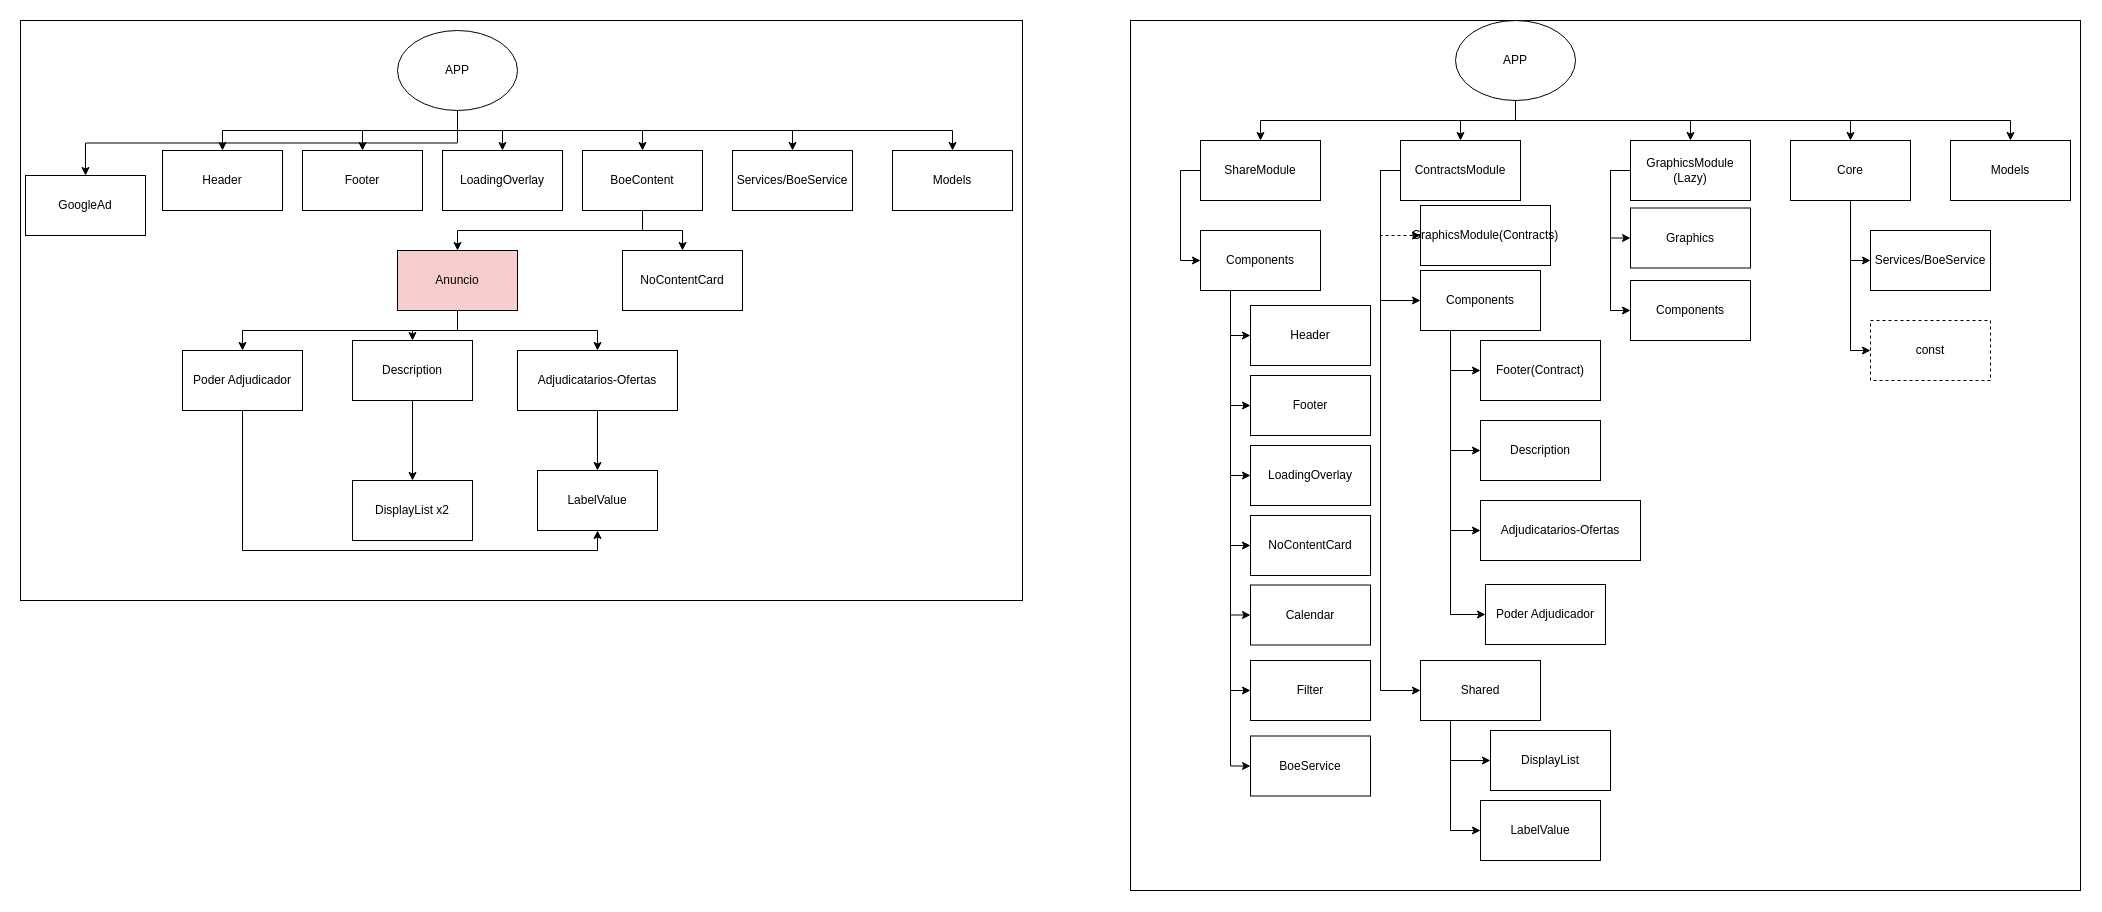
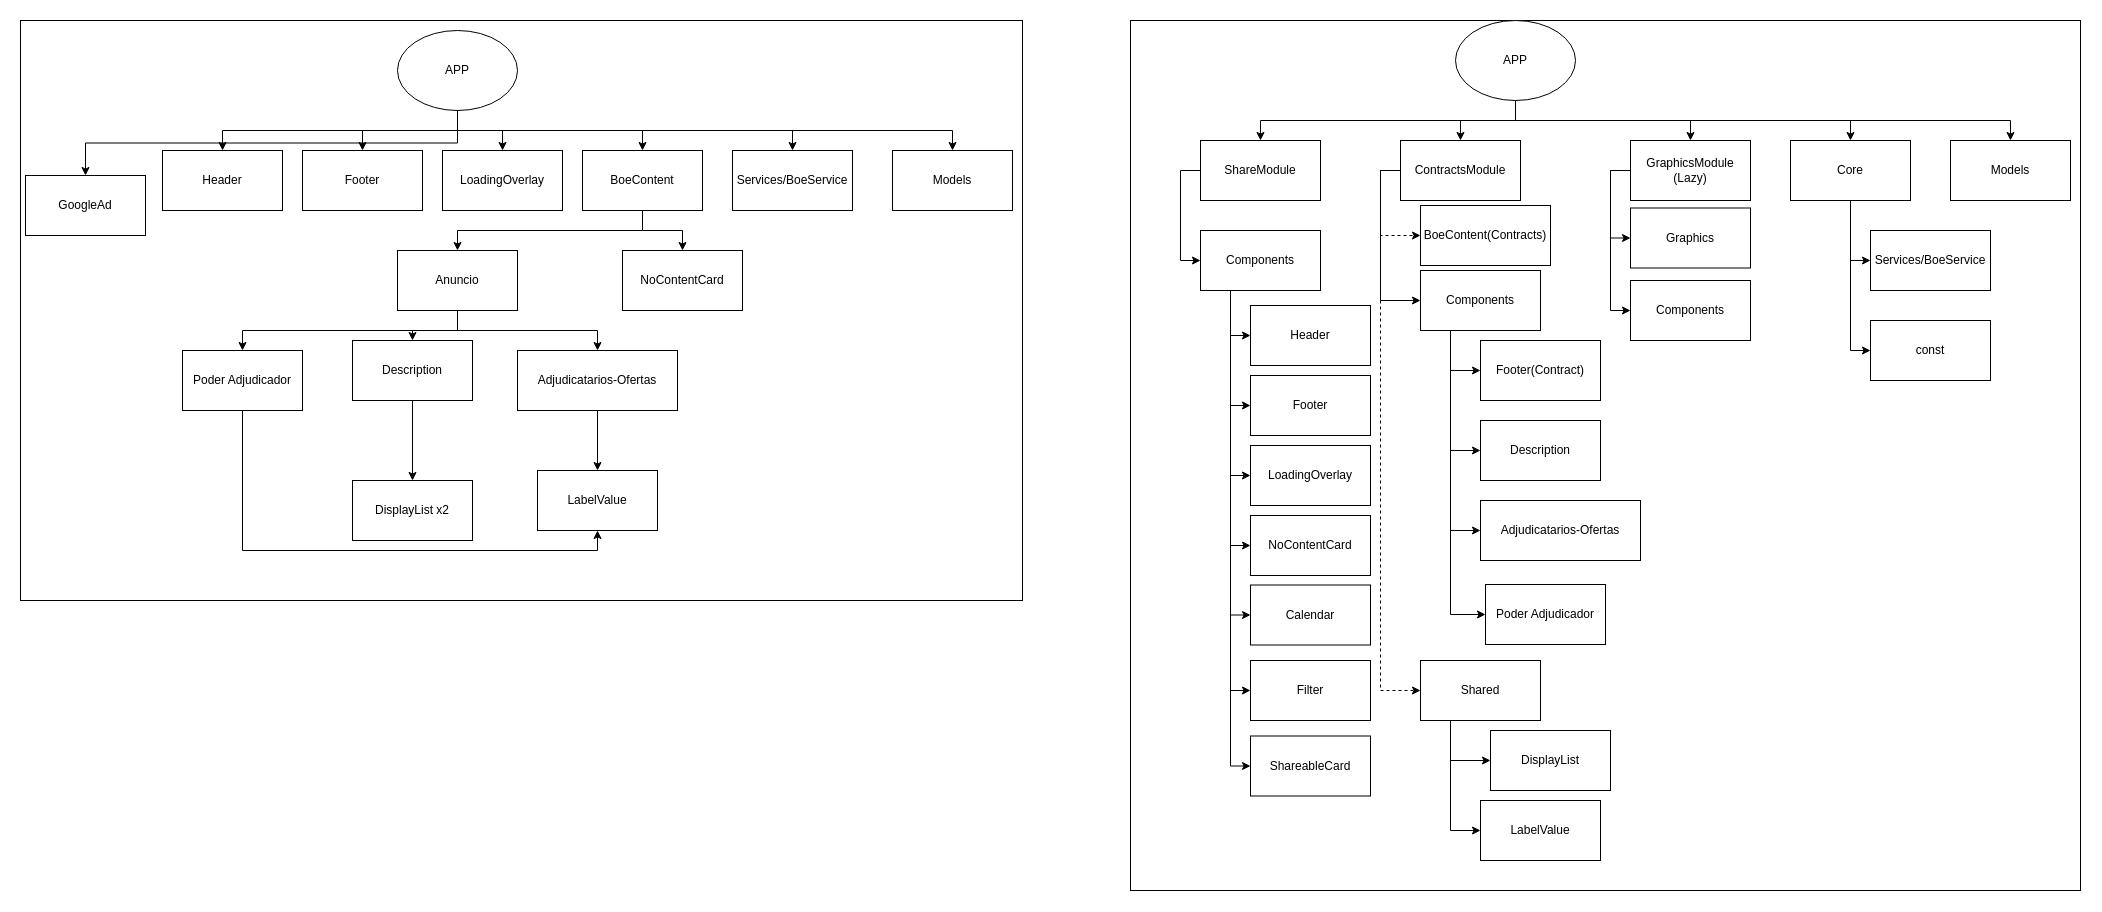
(1486, 236) -> (1486, 236)
(458, 281) -> (458, 281)
(1931, 351) -> (1931, 351)
(1381, 512) -> (1381, 512)
(1311, 767) -> (1311, 767)
